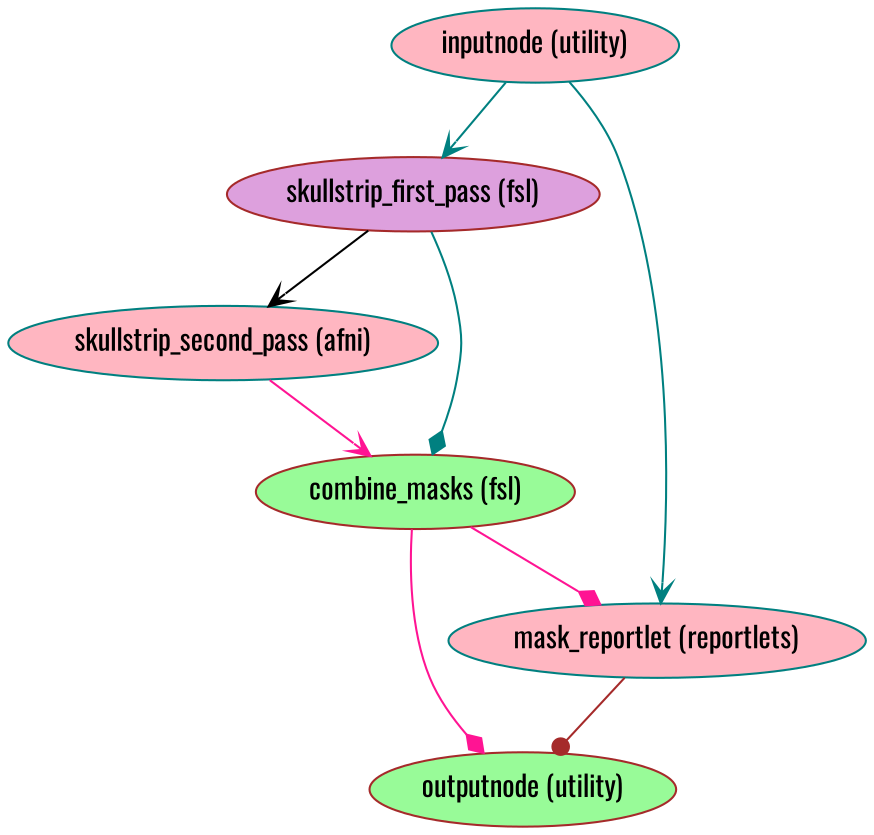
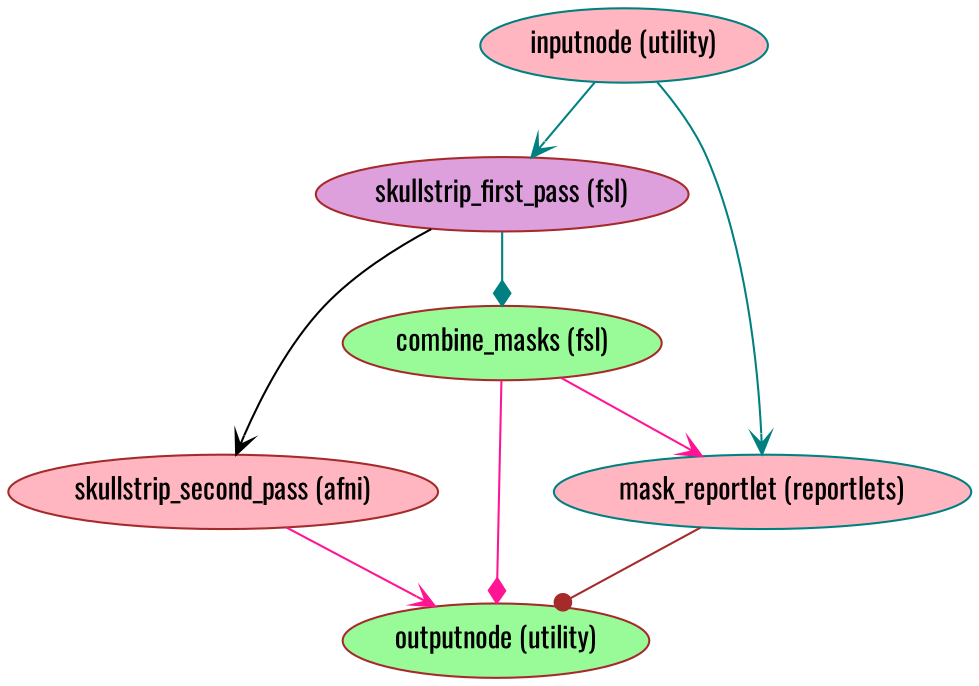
(223, 343) -> (223, 492)
(312, 412) -> (352, 562)
(525, 559) -> (623, 412)
